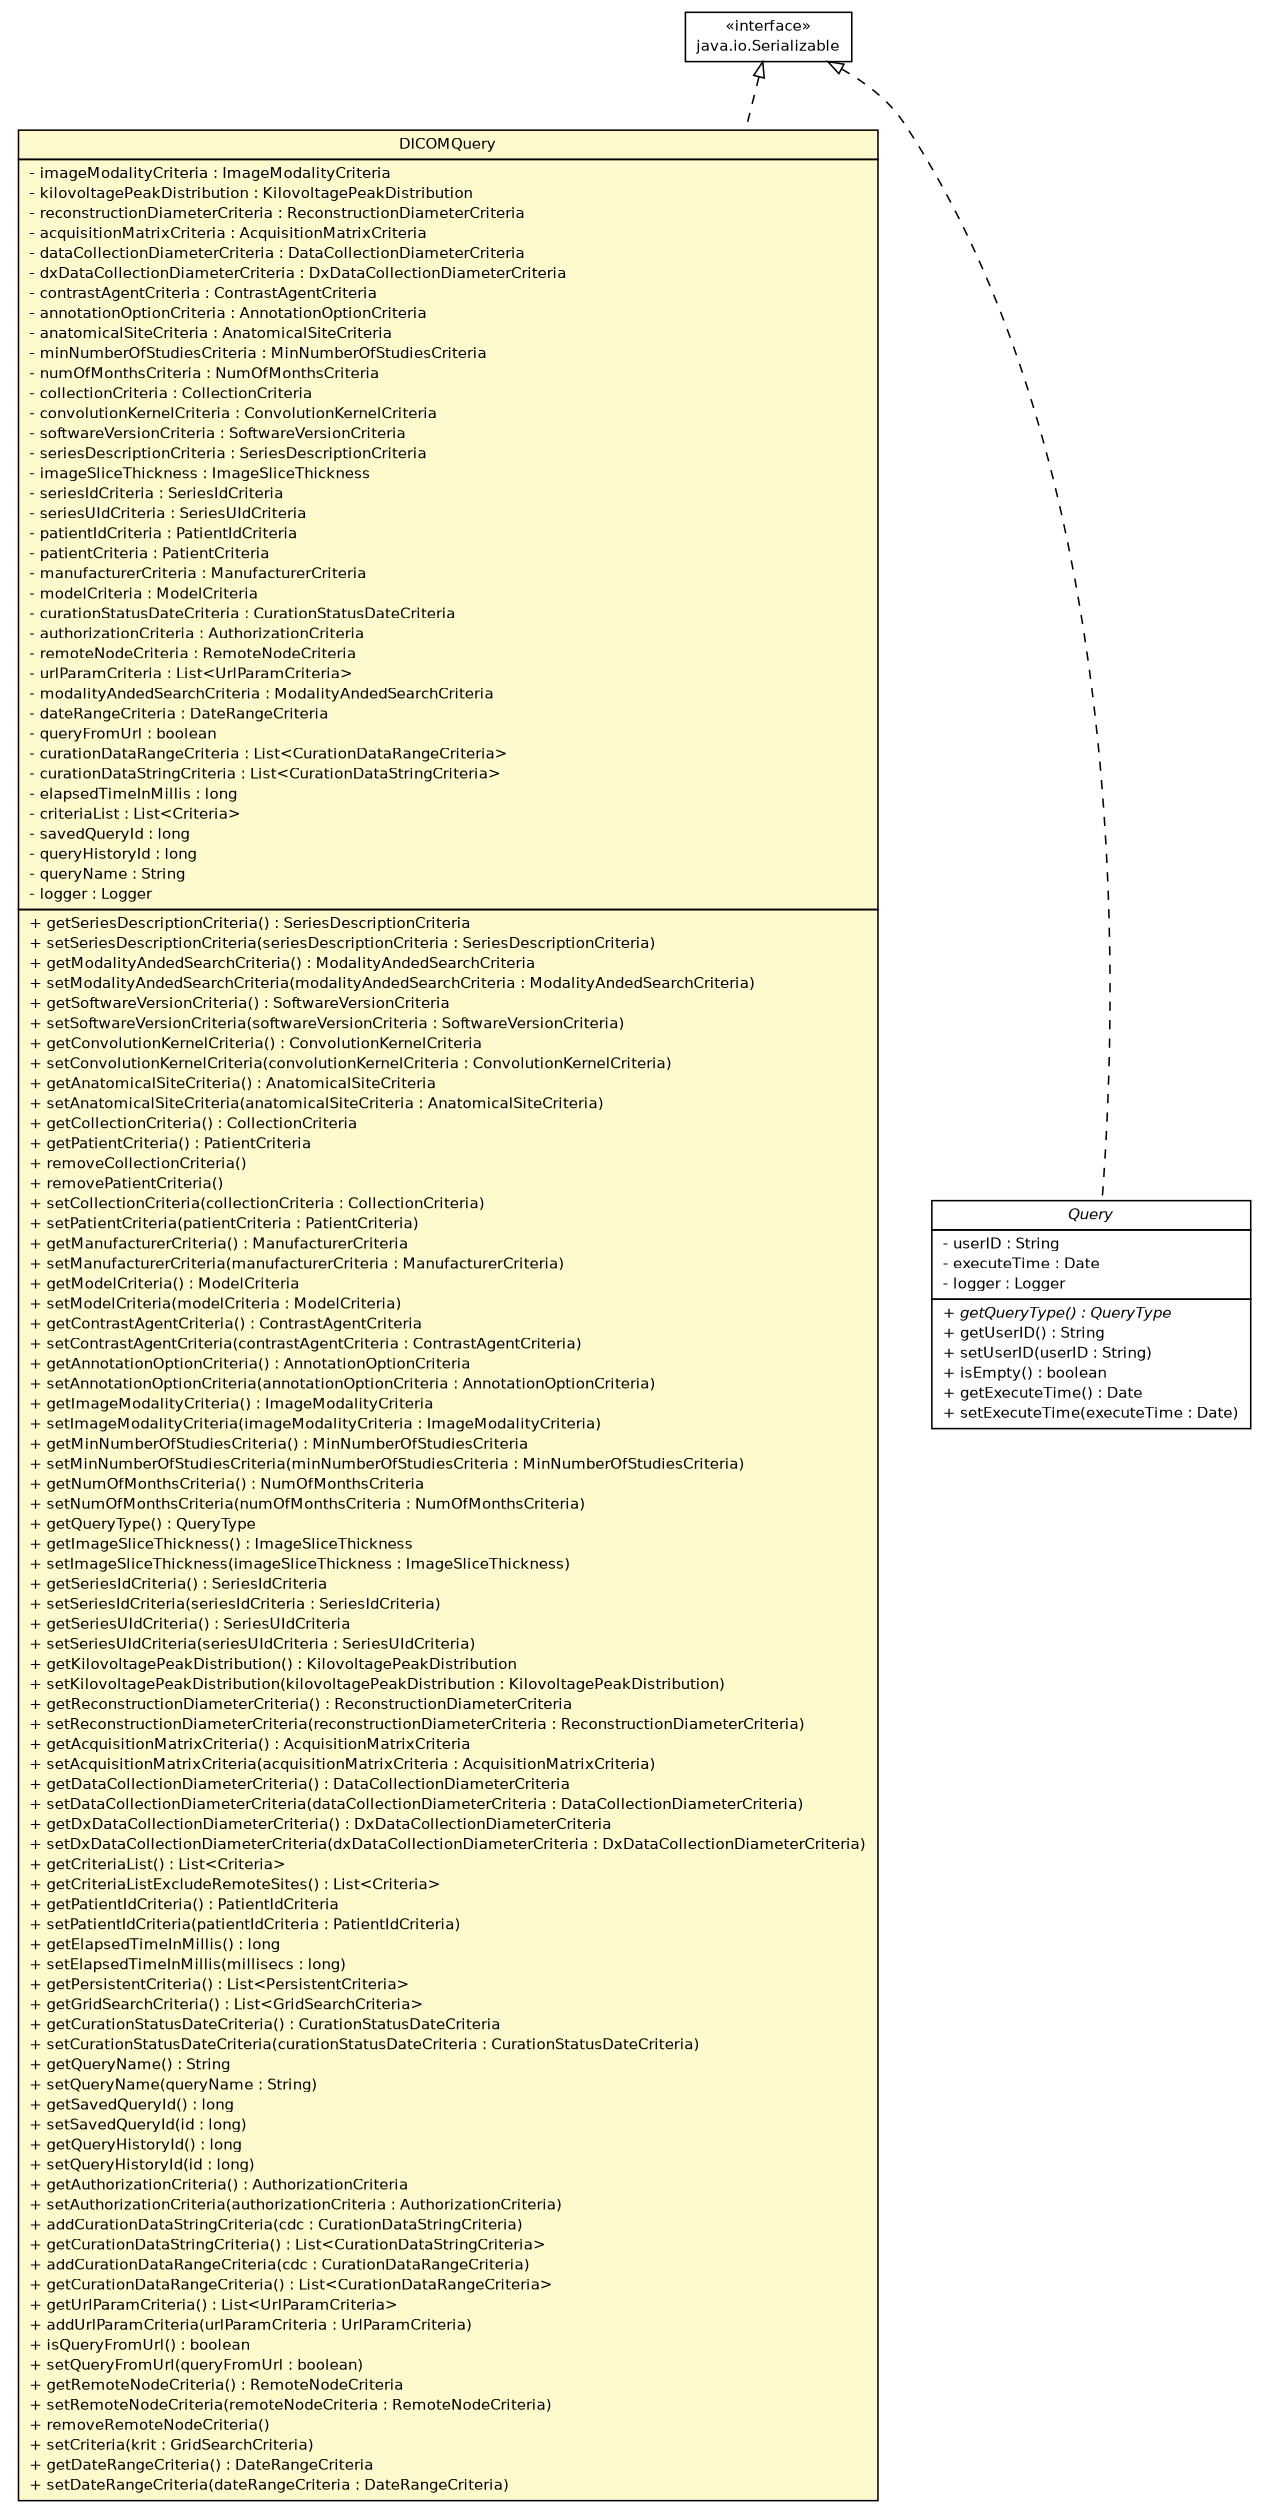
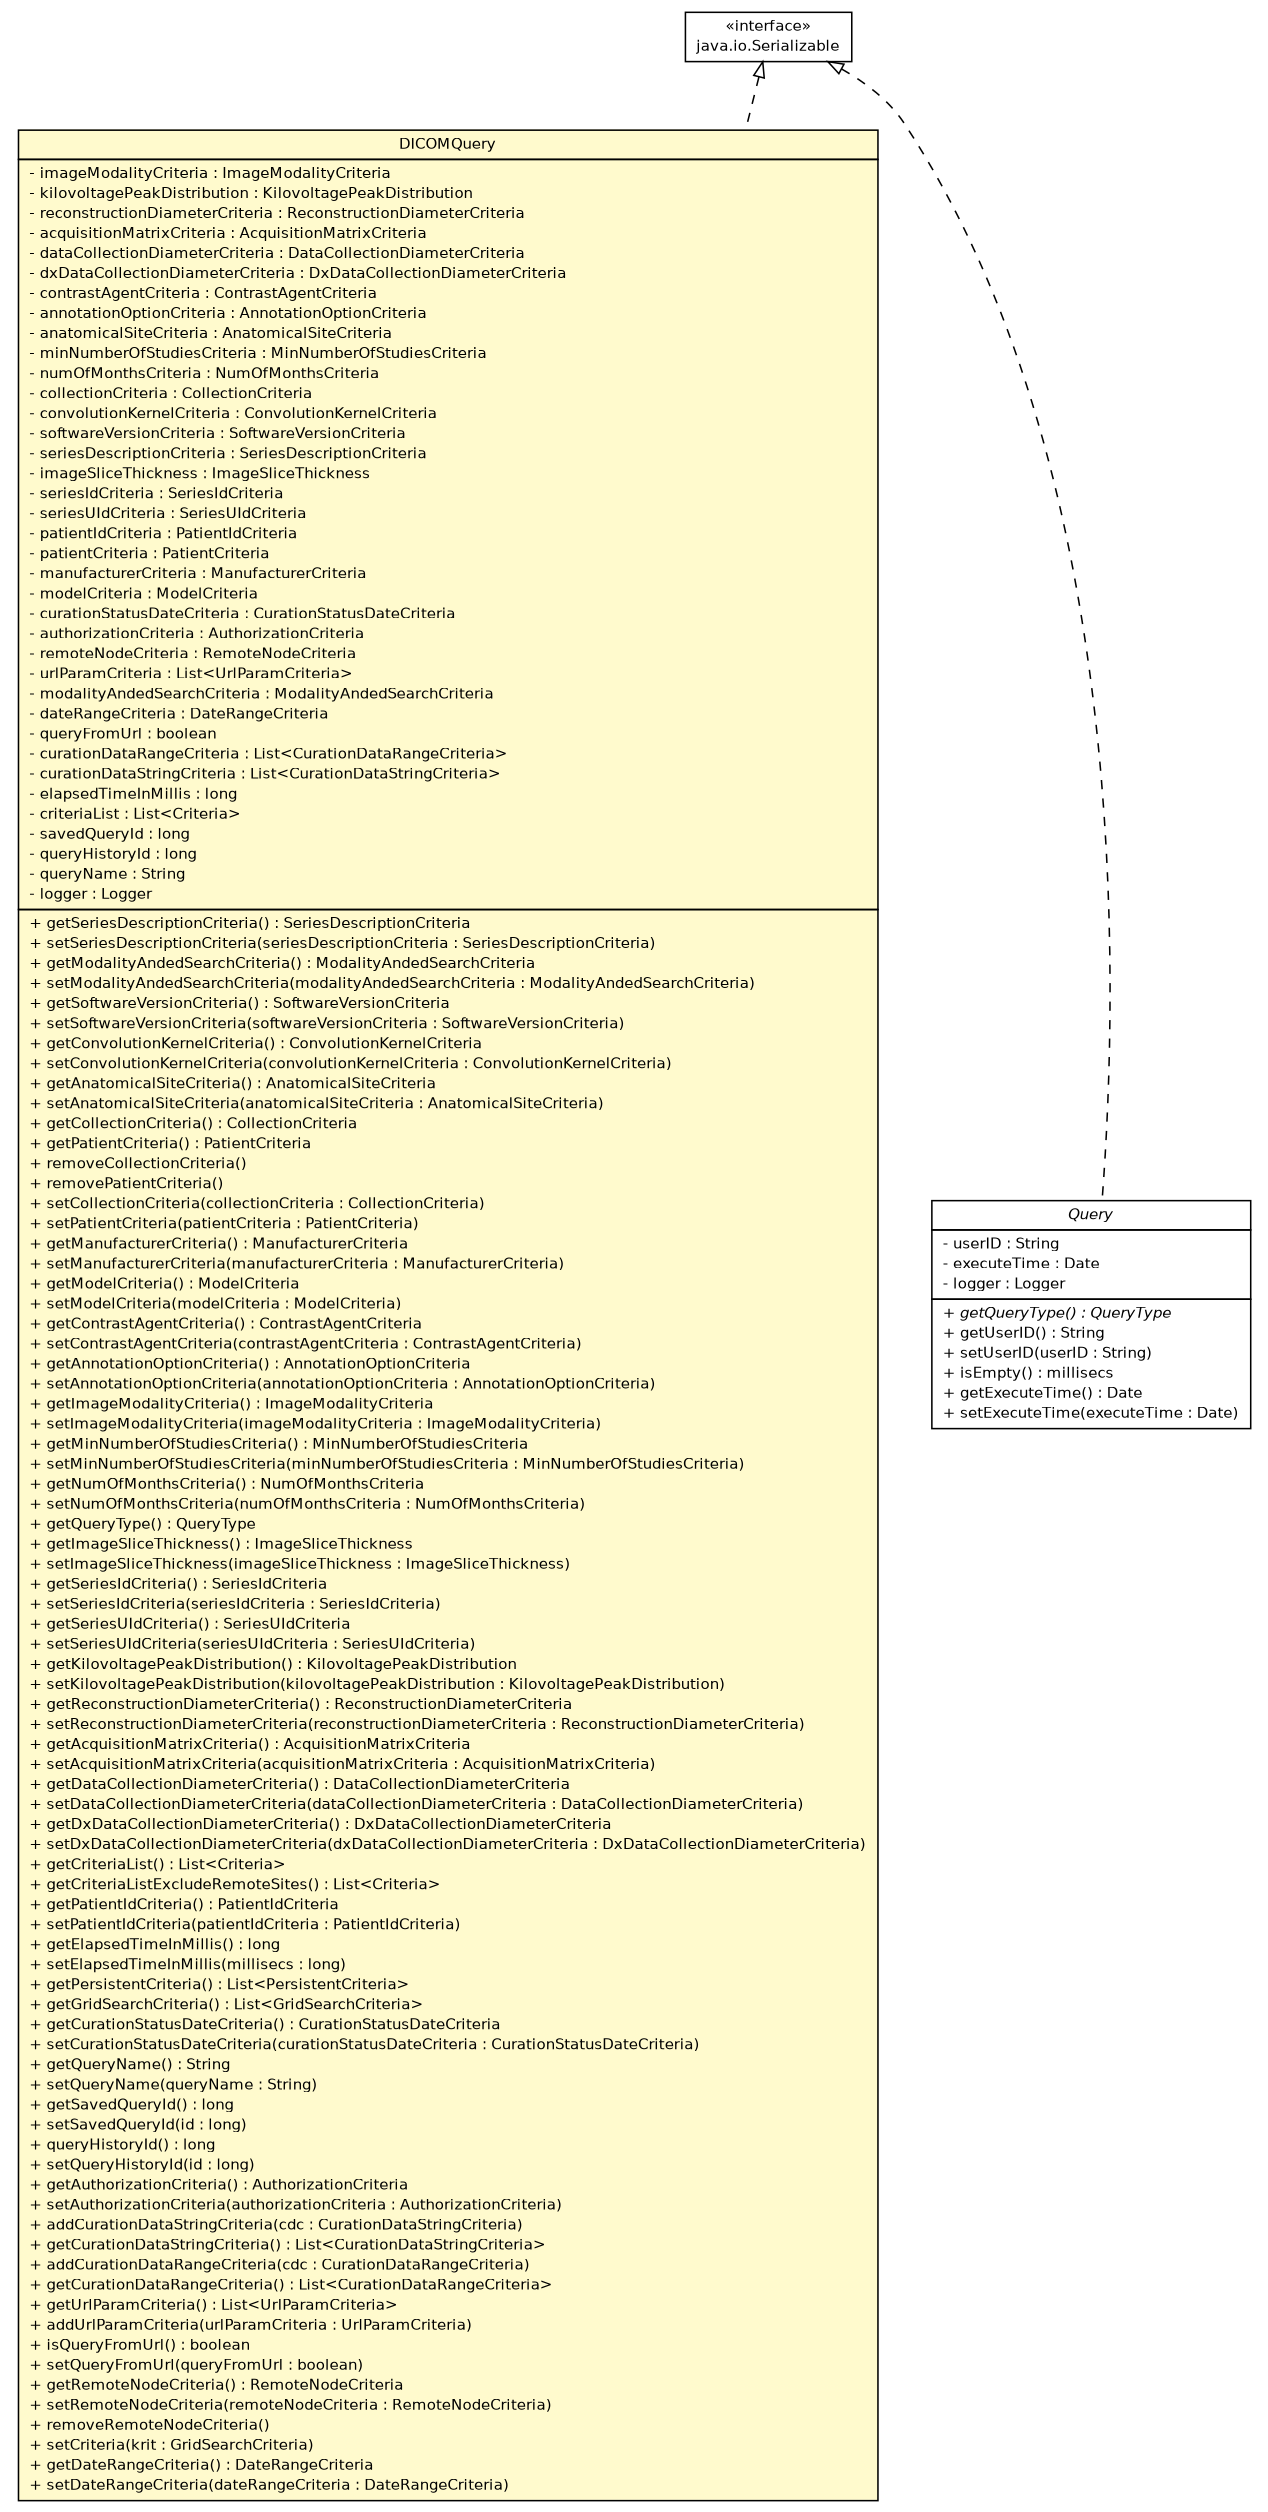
(1025, 1373) -> (1029, 1373)
(136, 2145) -> (122, 2145)
